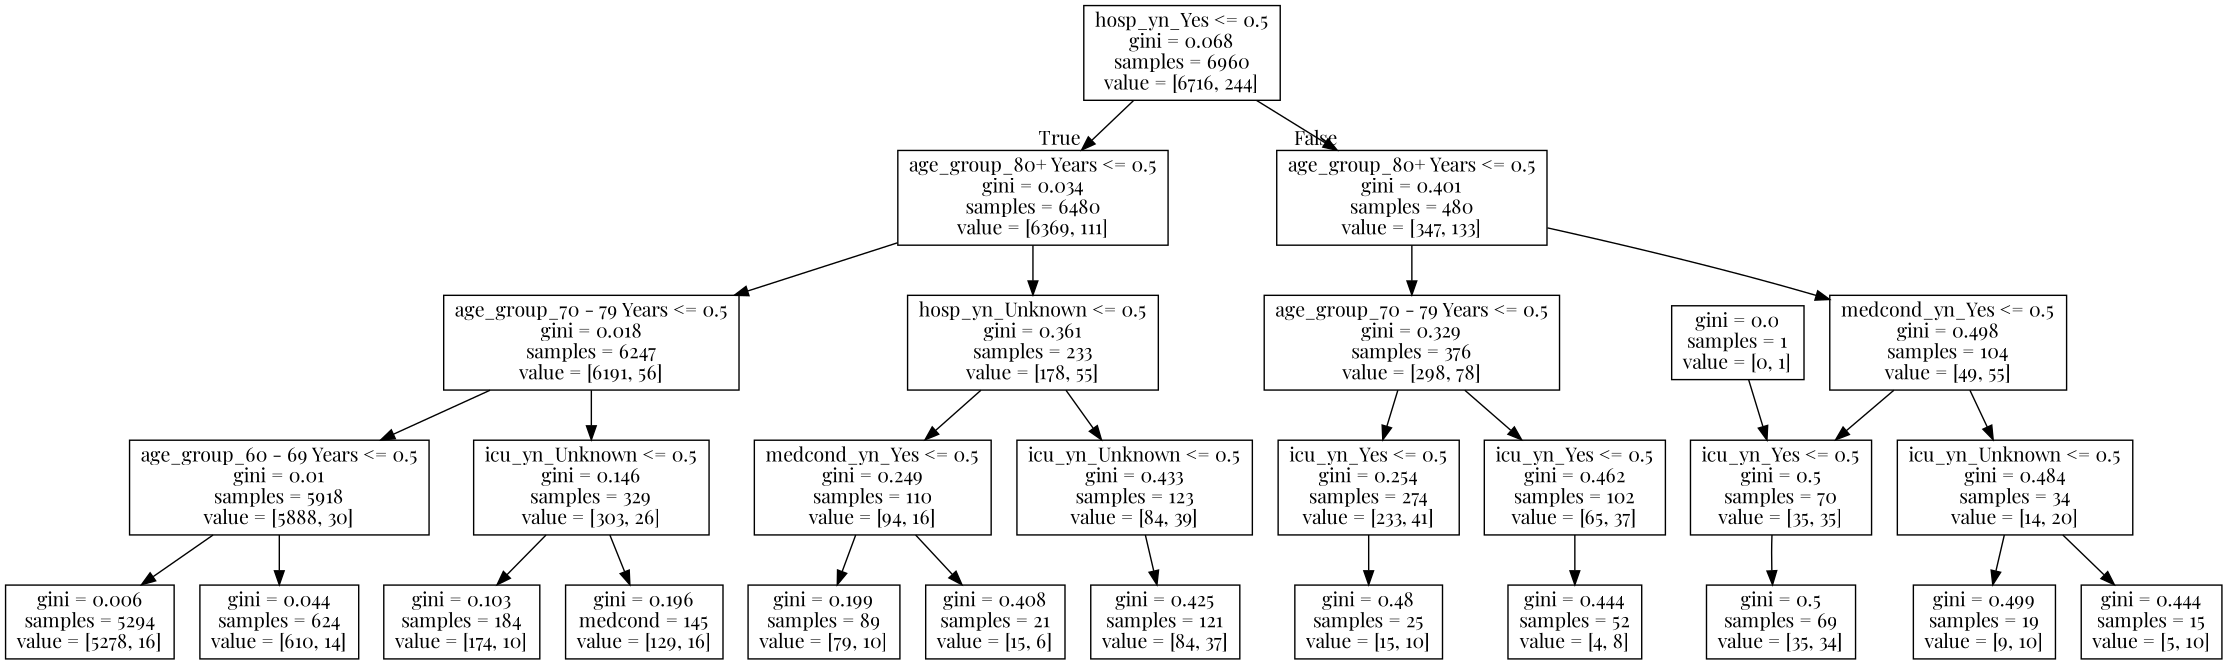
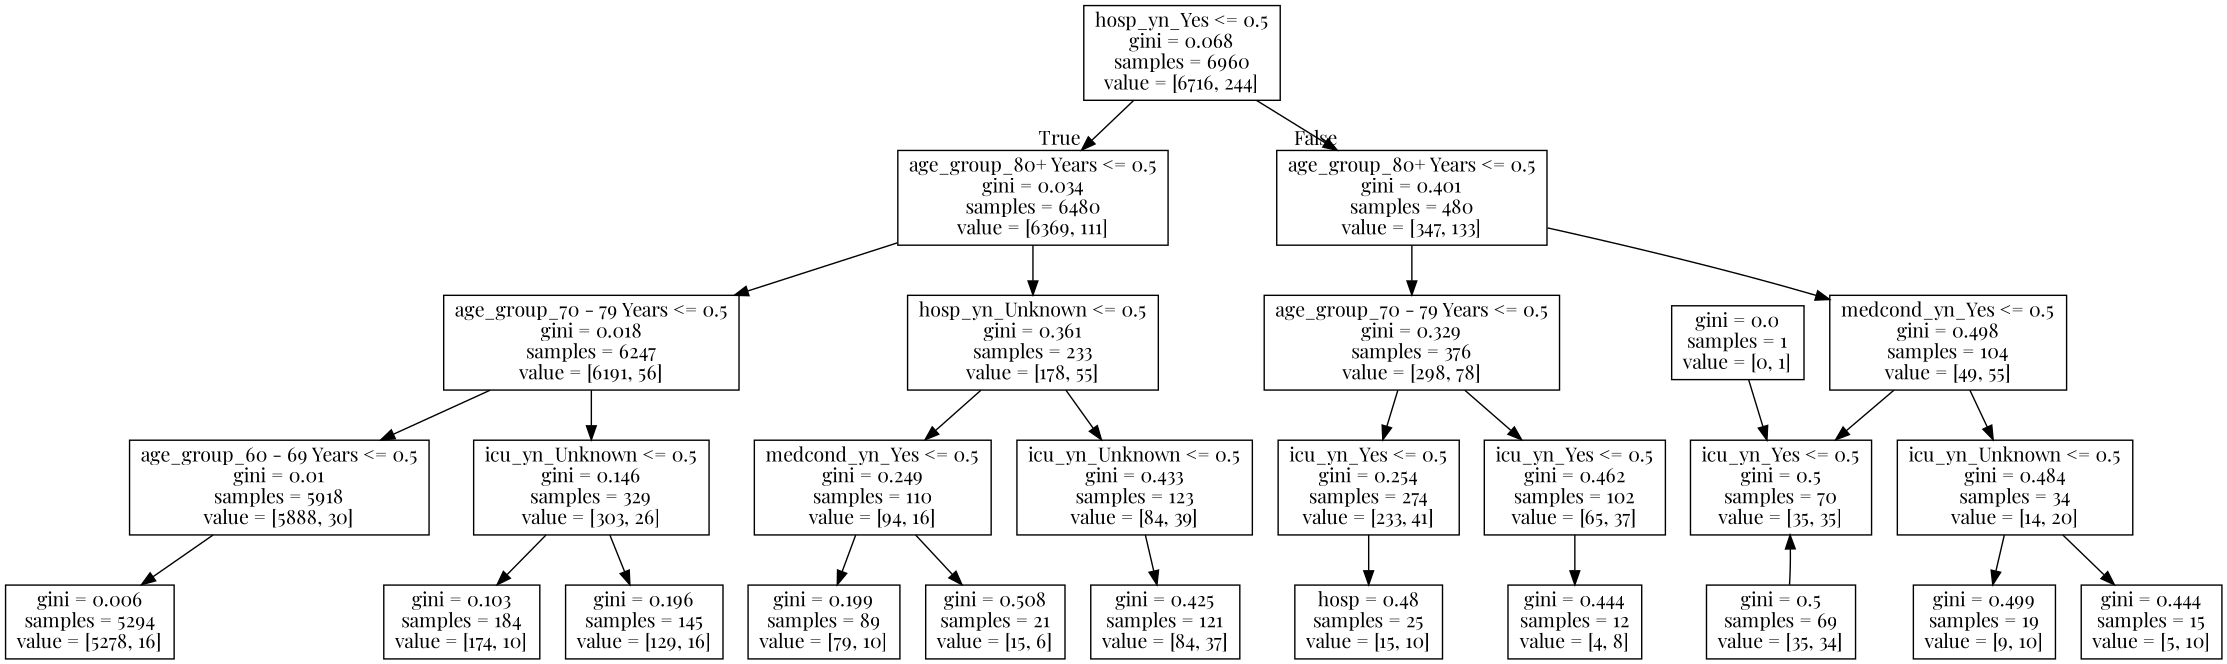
(1772, 553) -> (1790, 567)
(279, 622) -> none
(644, 622) -> (644, 622)
(995, 622) -> (995, 622)
(1369, 622) -> (1369, 622)
(1575, 622) -> (1575, 622)
